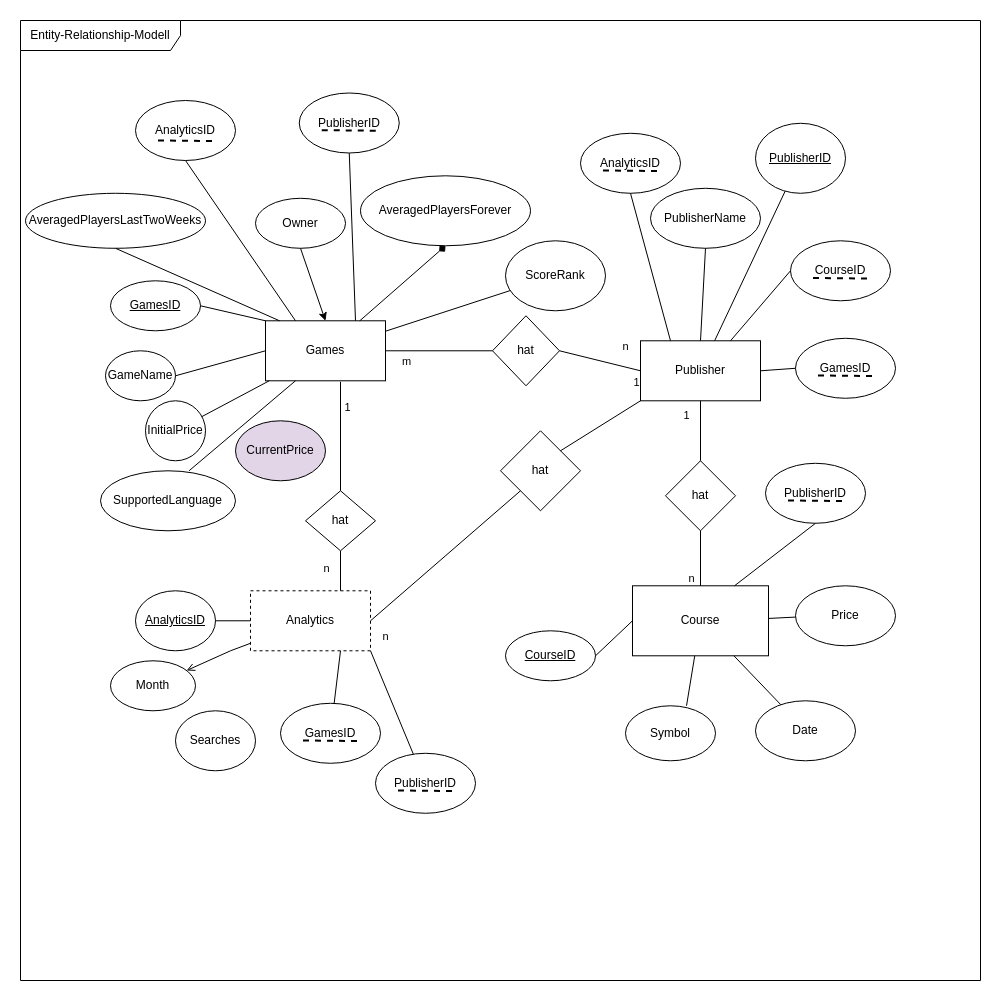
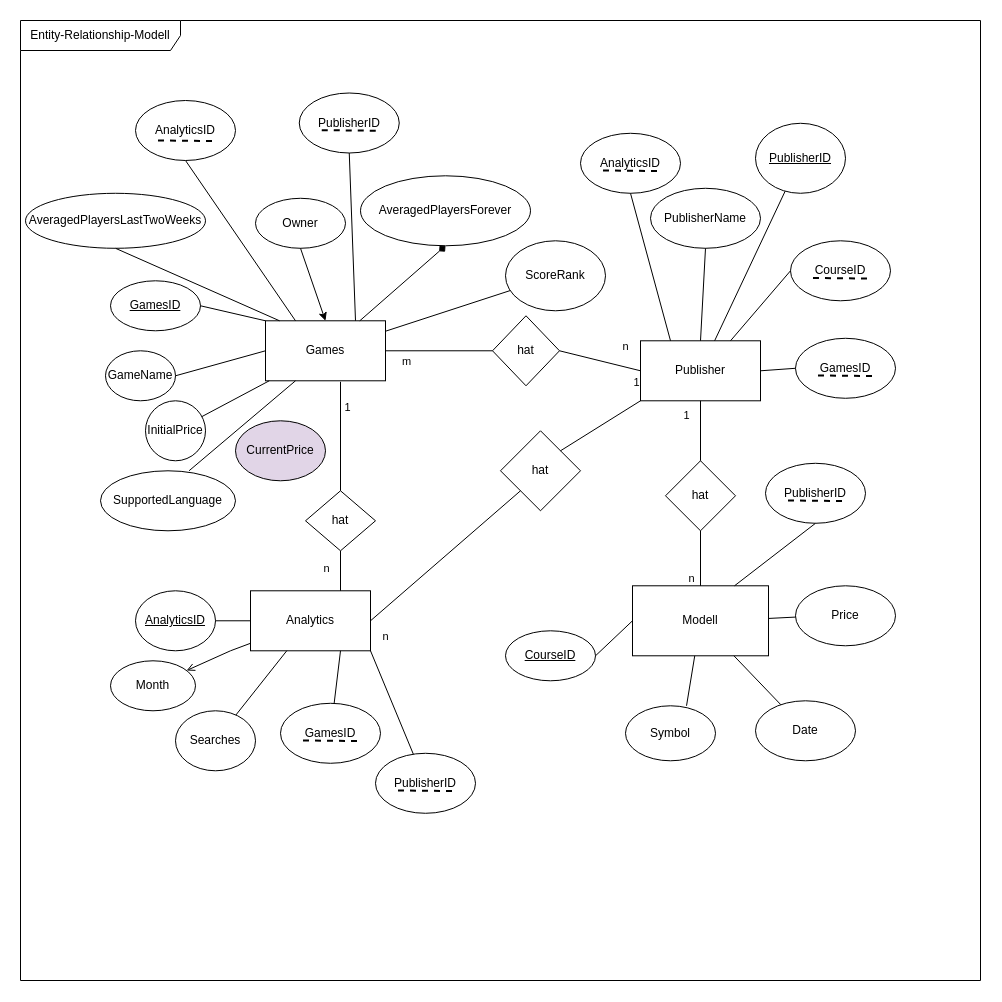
(311, 621) -> (311, 621)
(701, 621) -> (701, 621)
none -> (262, 682)
